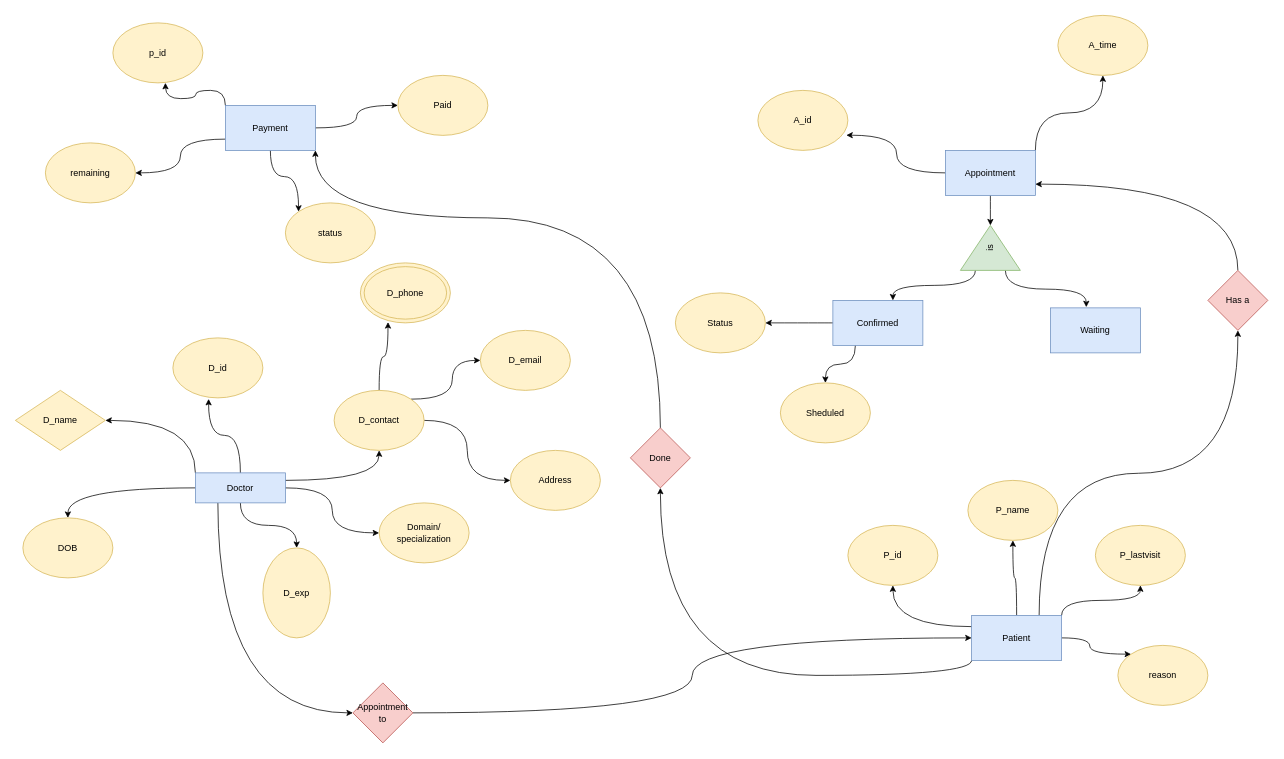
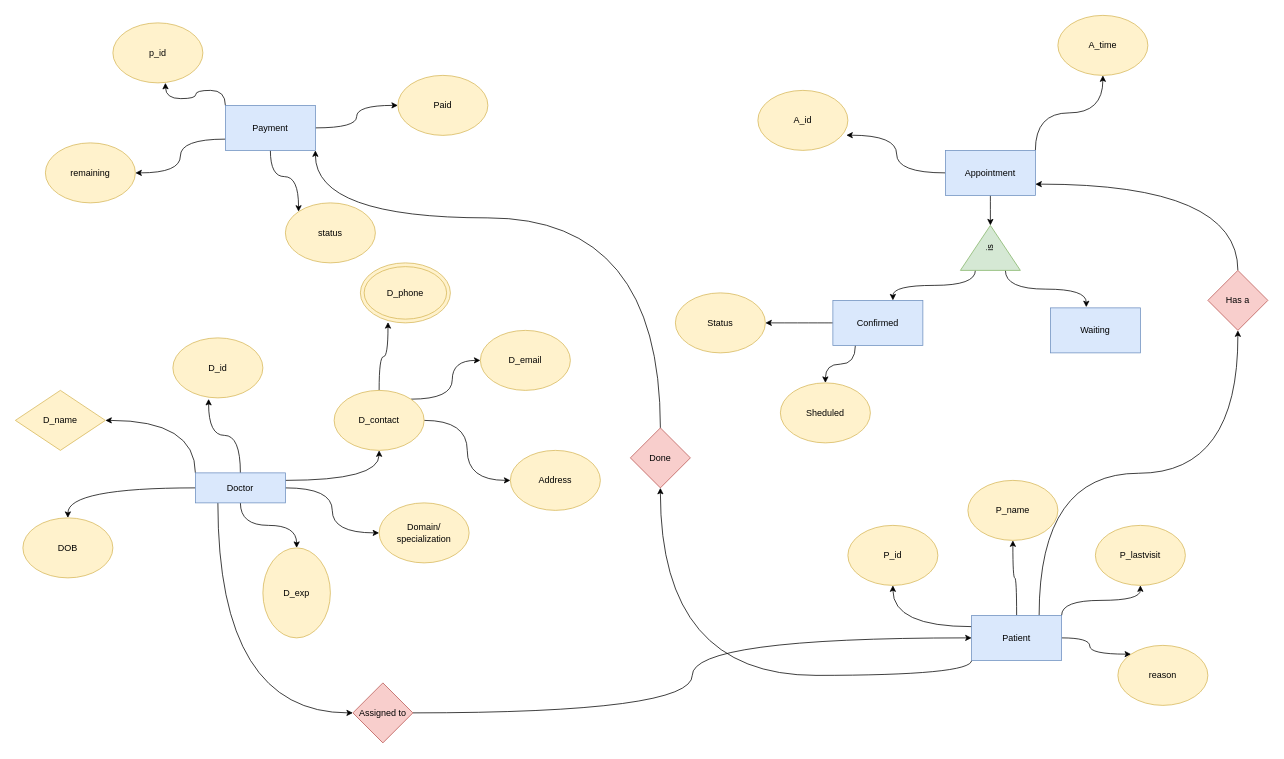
(383, 713) -> (383, 713)
